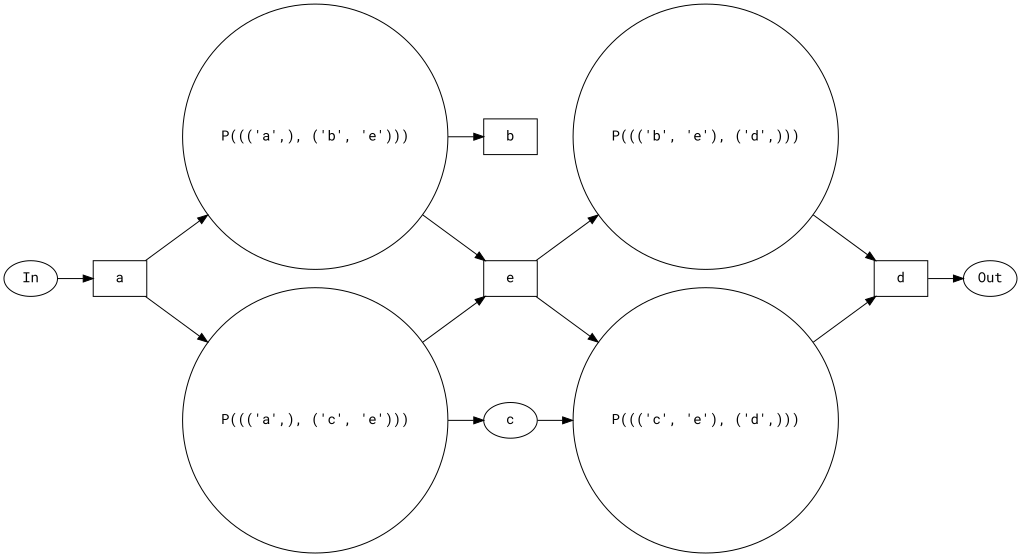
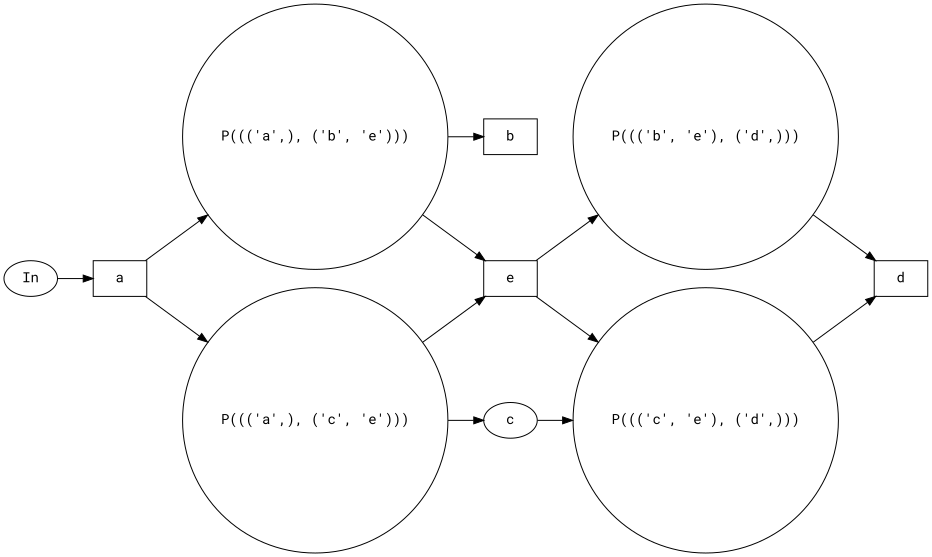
(990, 279) -> none
